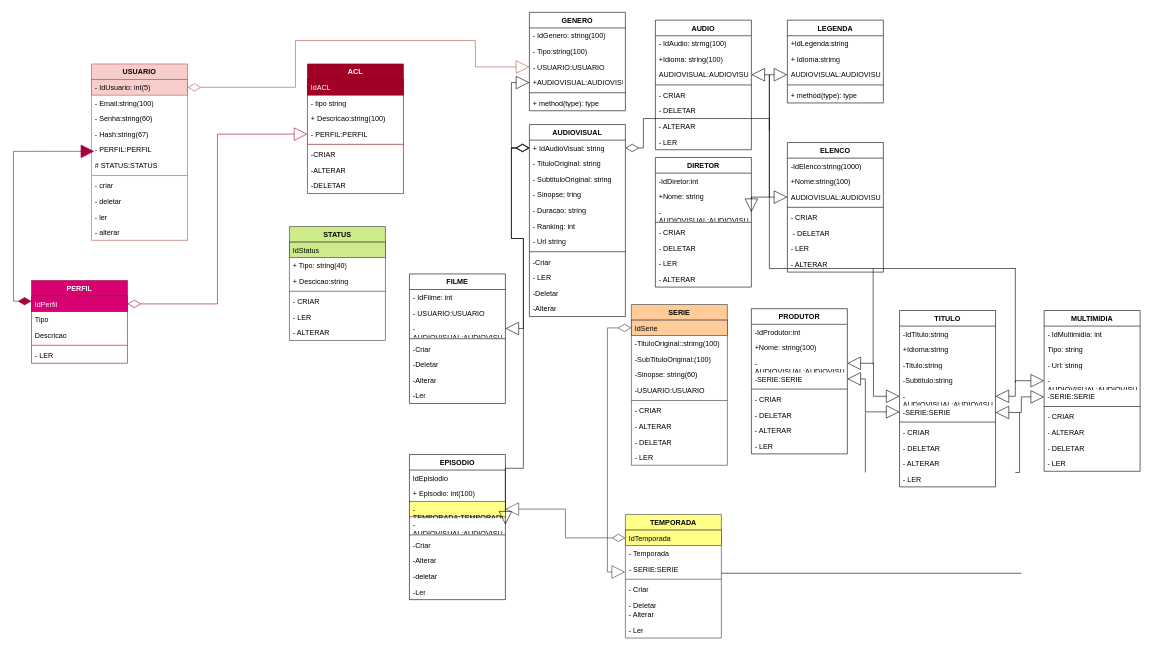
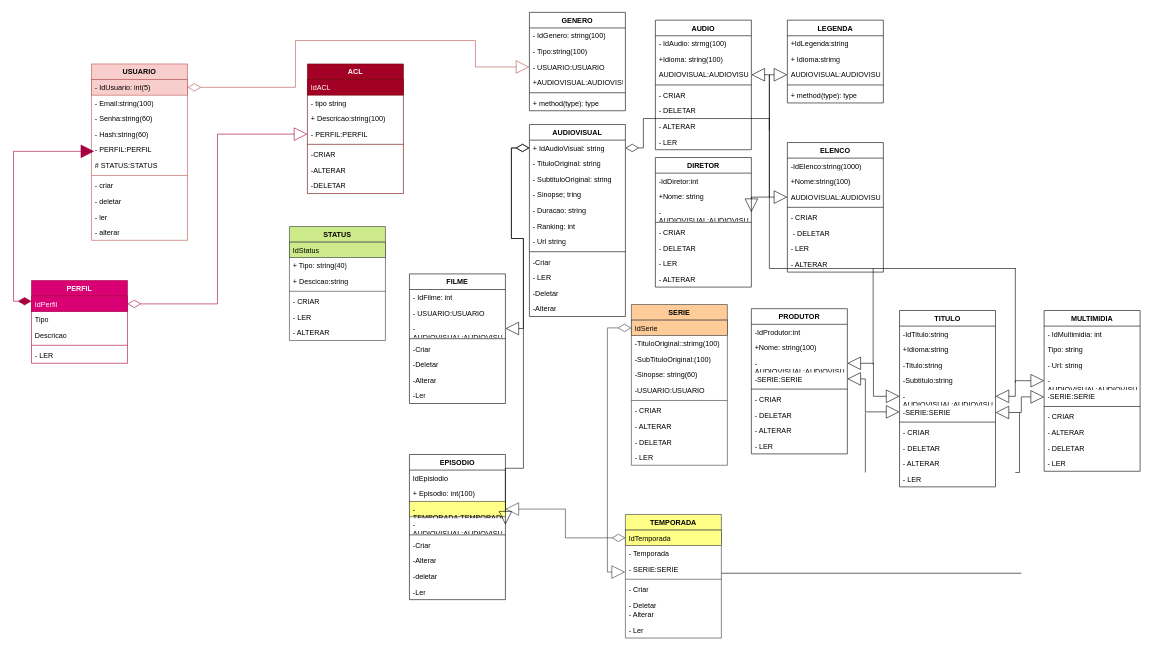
(512, 112) -> none
(127, 135) -> (127, 135)
